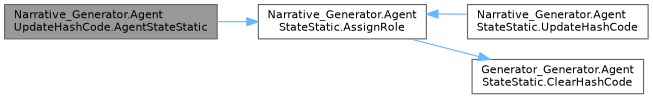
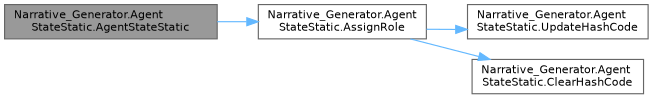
(453, 14) -> (441, 29)
(111, 22) -> (111, 22)
(558, 77) -> (558, 77)
